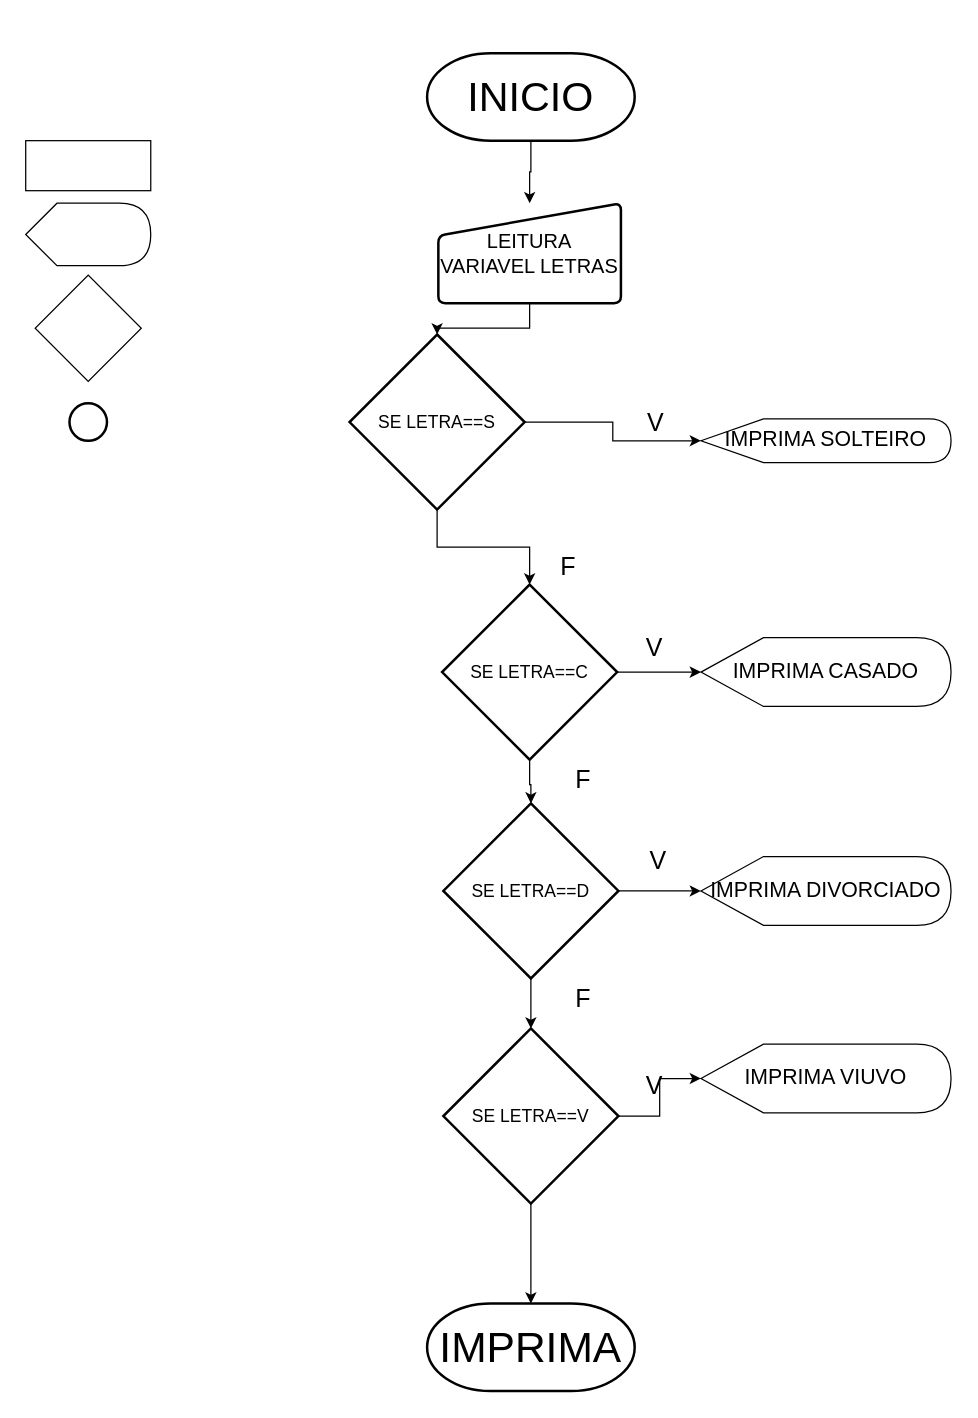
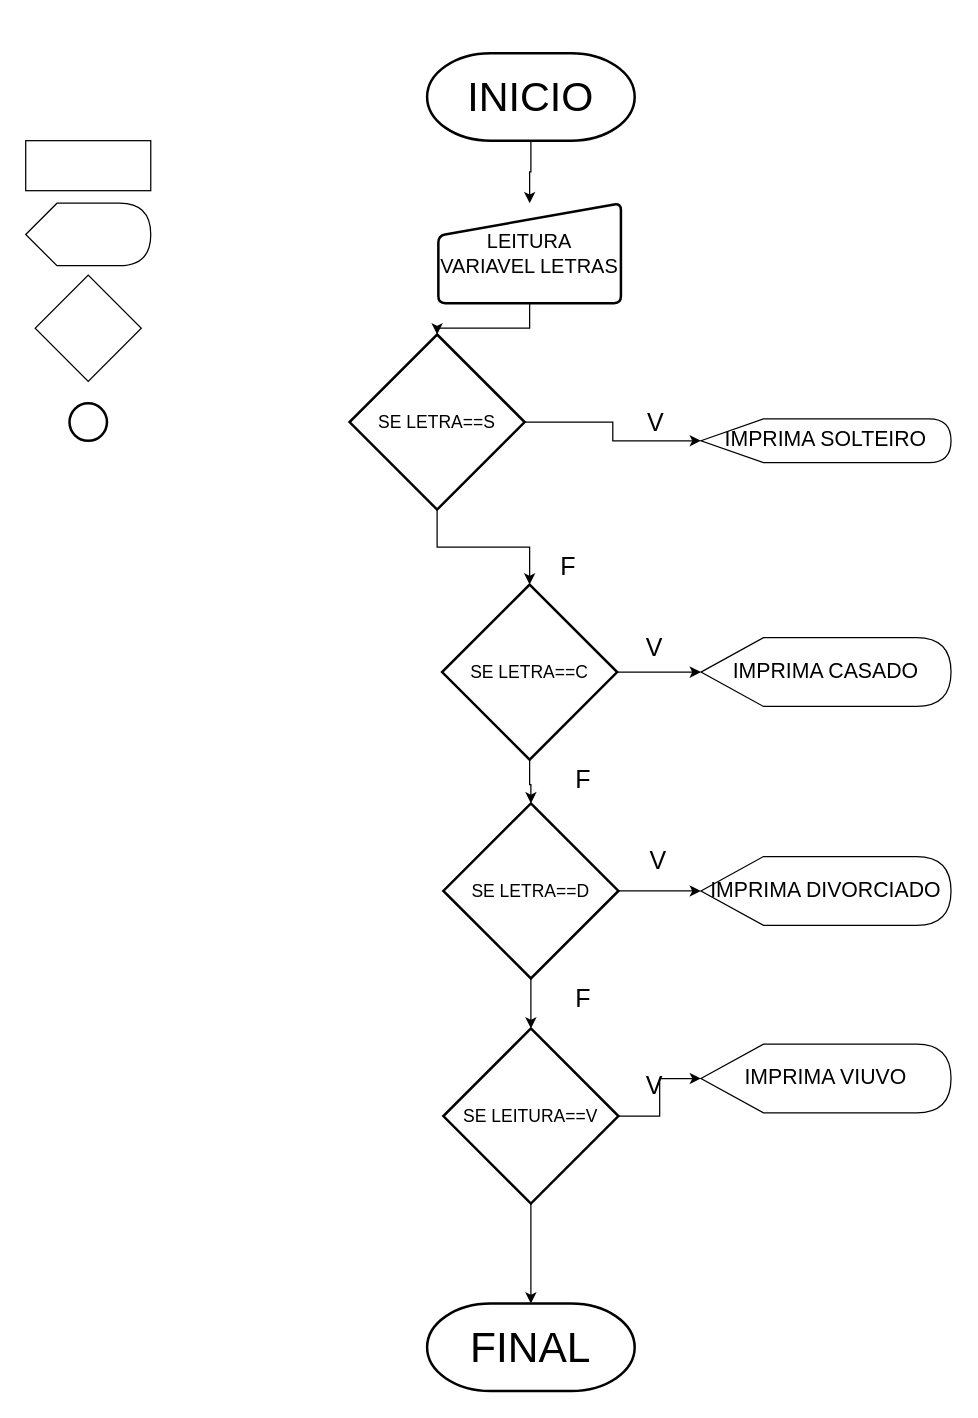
(531, 1116) -> (531, 1116)
(531, 1347) -> (531, 1347)
